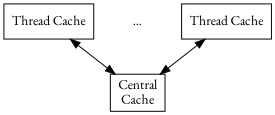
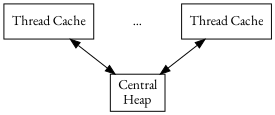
(138, 93) -> (138, 93)
